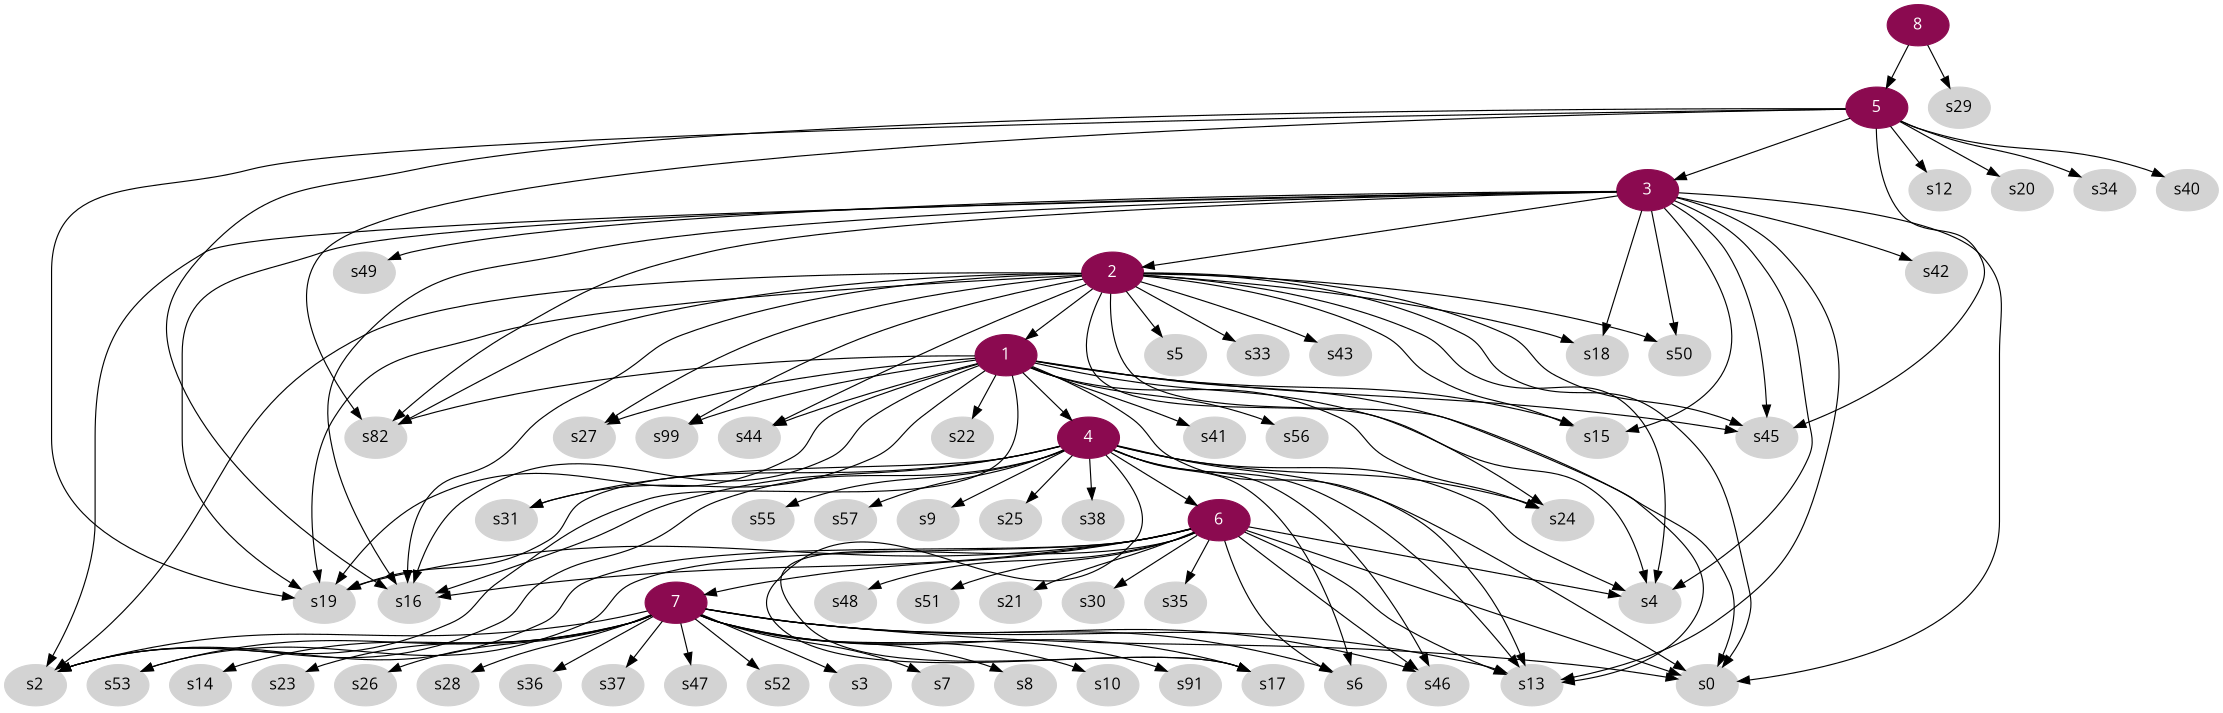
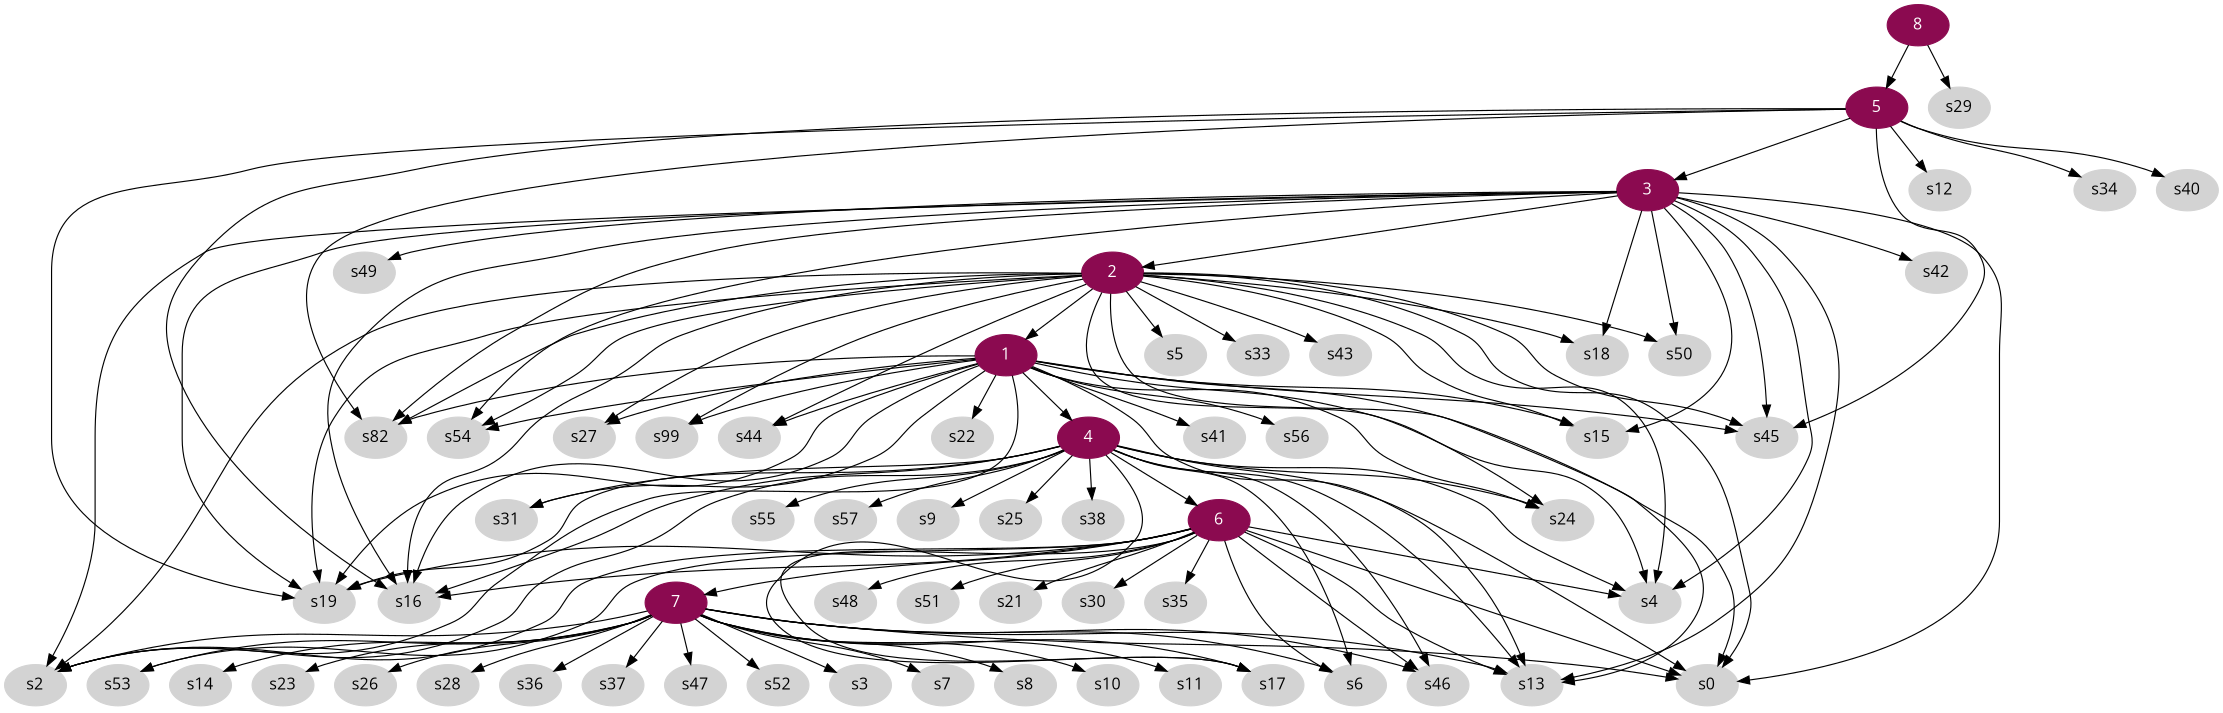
(2022, 190) -> none
none -> (458, 438)
(1191, 685) -> (1191, 685)
